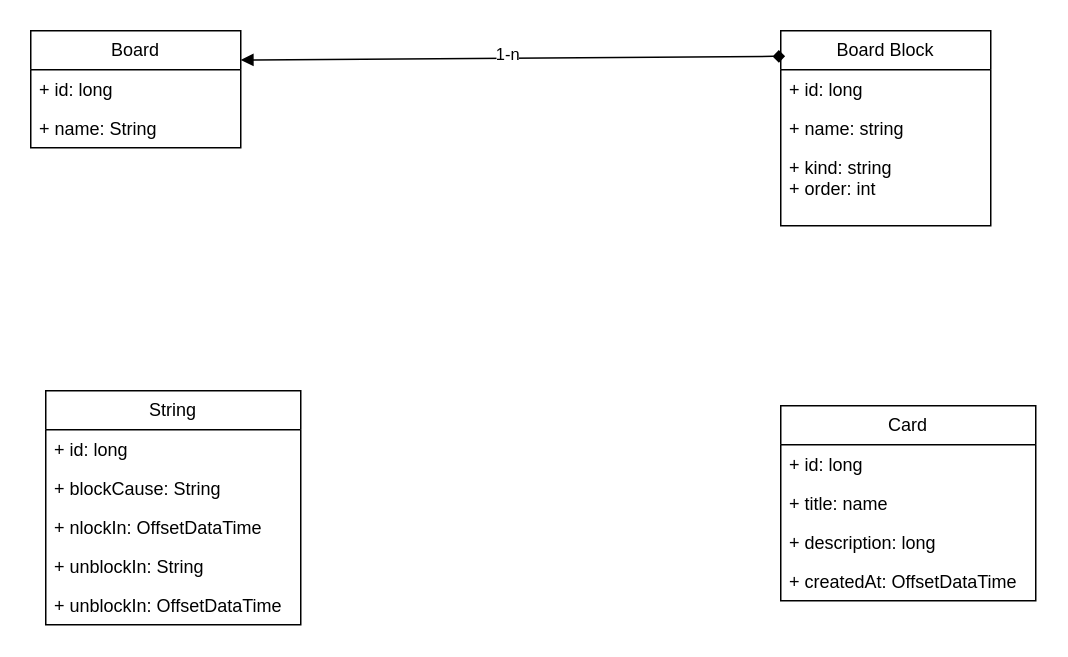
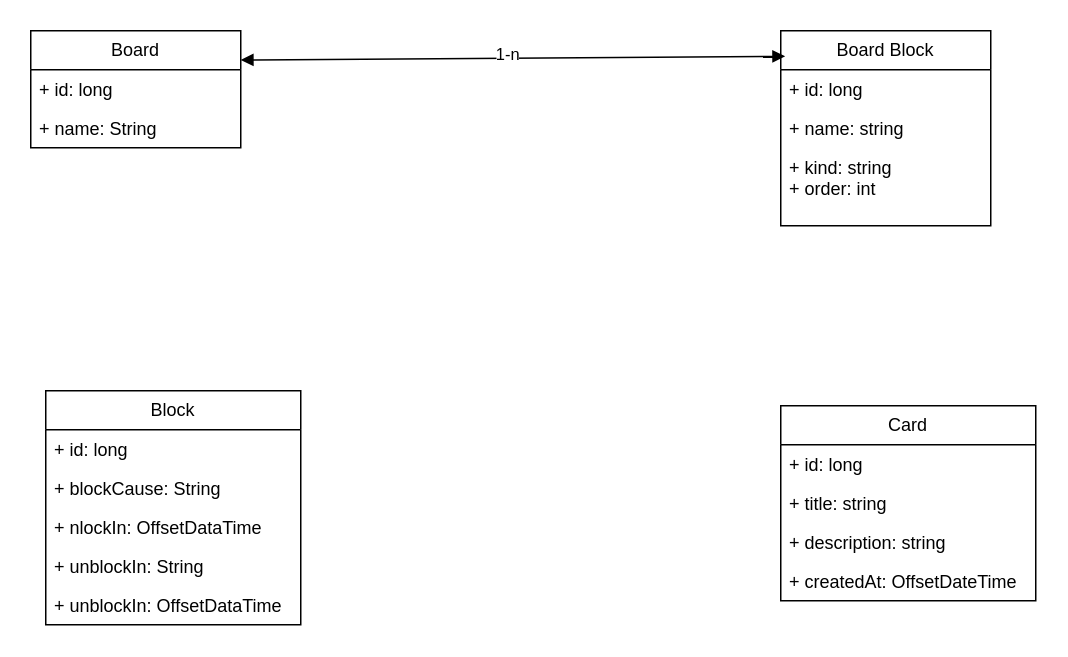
(767, 56) -> (767, 56)
(173, 410) -> (173, 410)
(844, 505) -> (851, 505)
(871, 544) -> (882, 544)
(910, 594) -> (910, 594)
